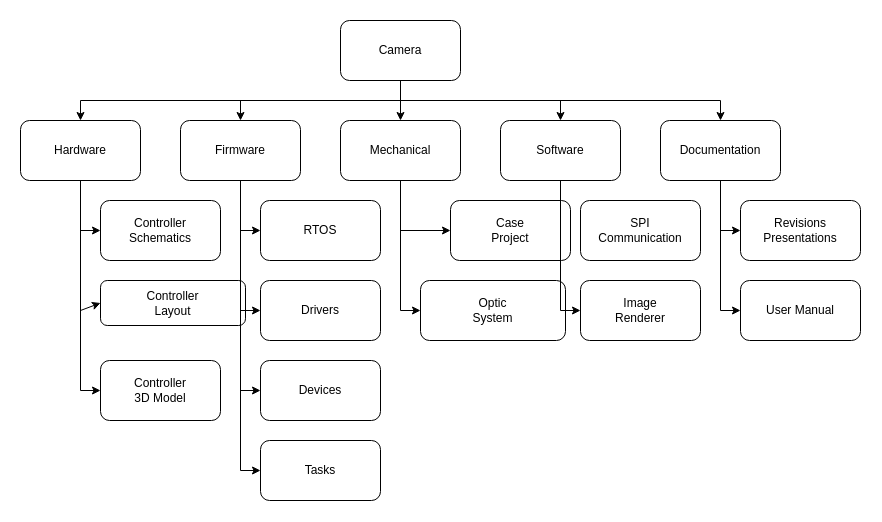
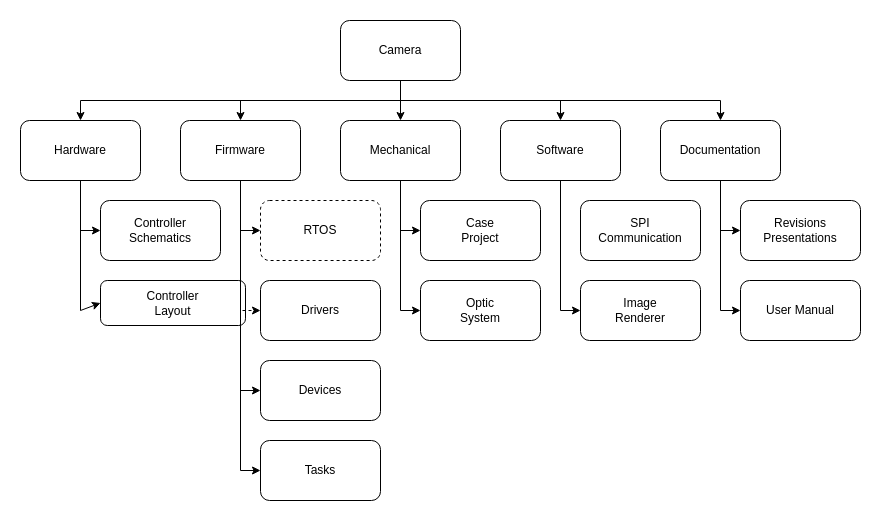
(321, 231) -> (321, 231)
(511, 231) -> (481, 231)
(248, 311) -> (248, 311)
(493, 311) -> (481, 311)
(81, 358) -> none
(161, 391) -> none
